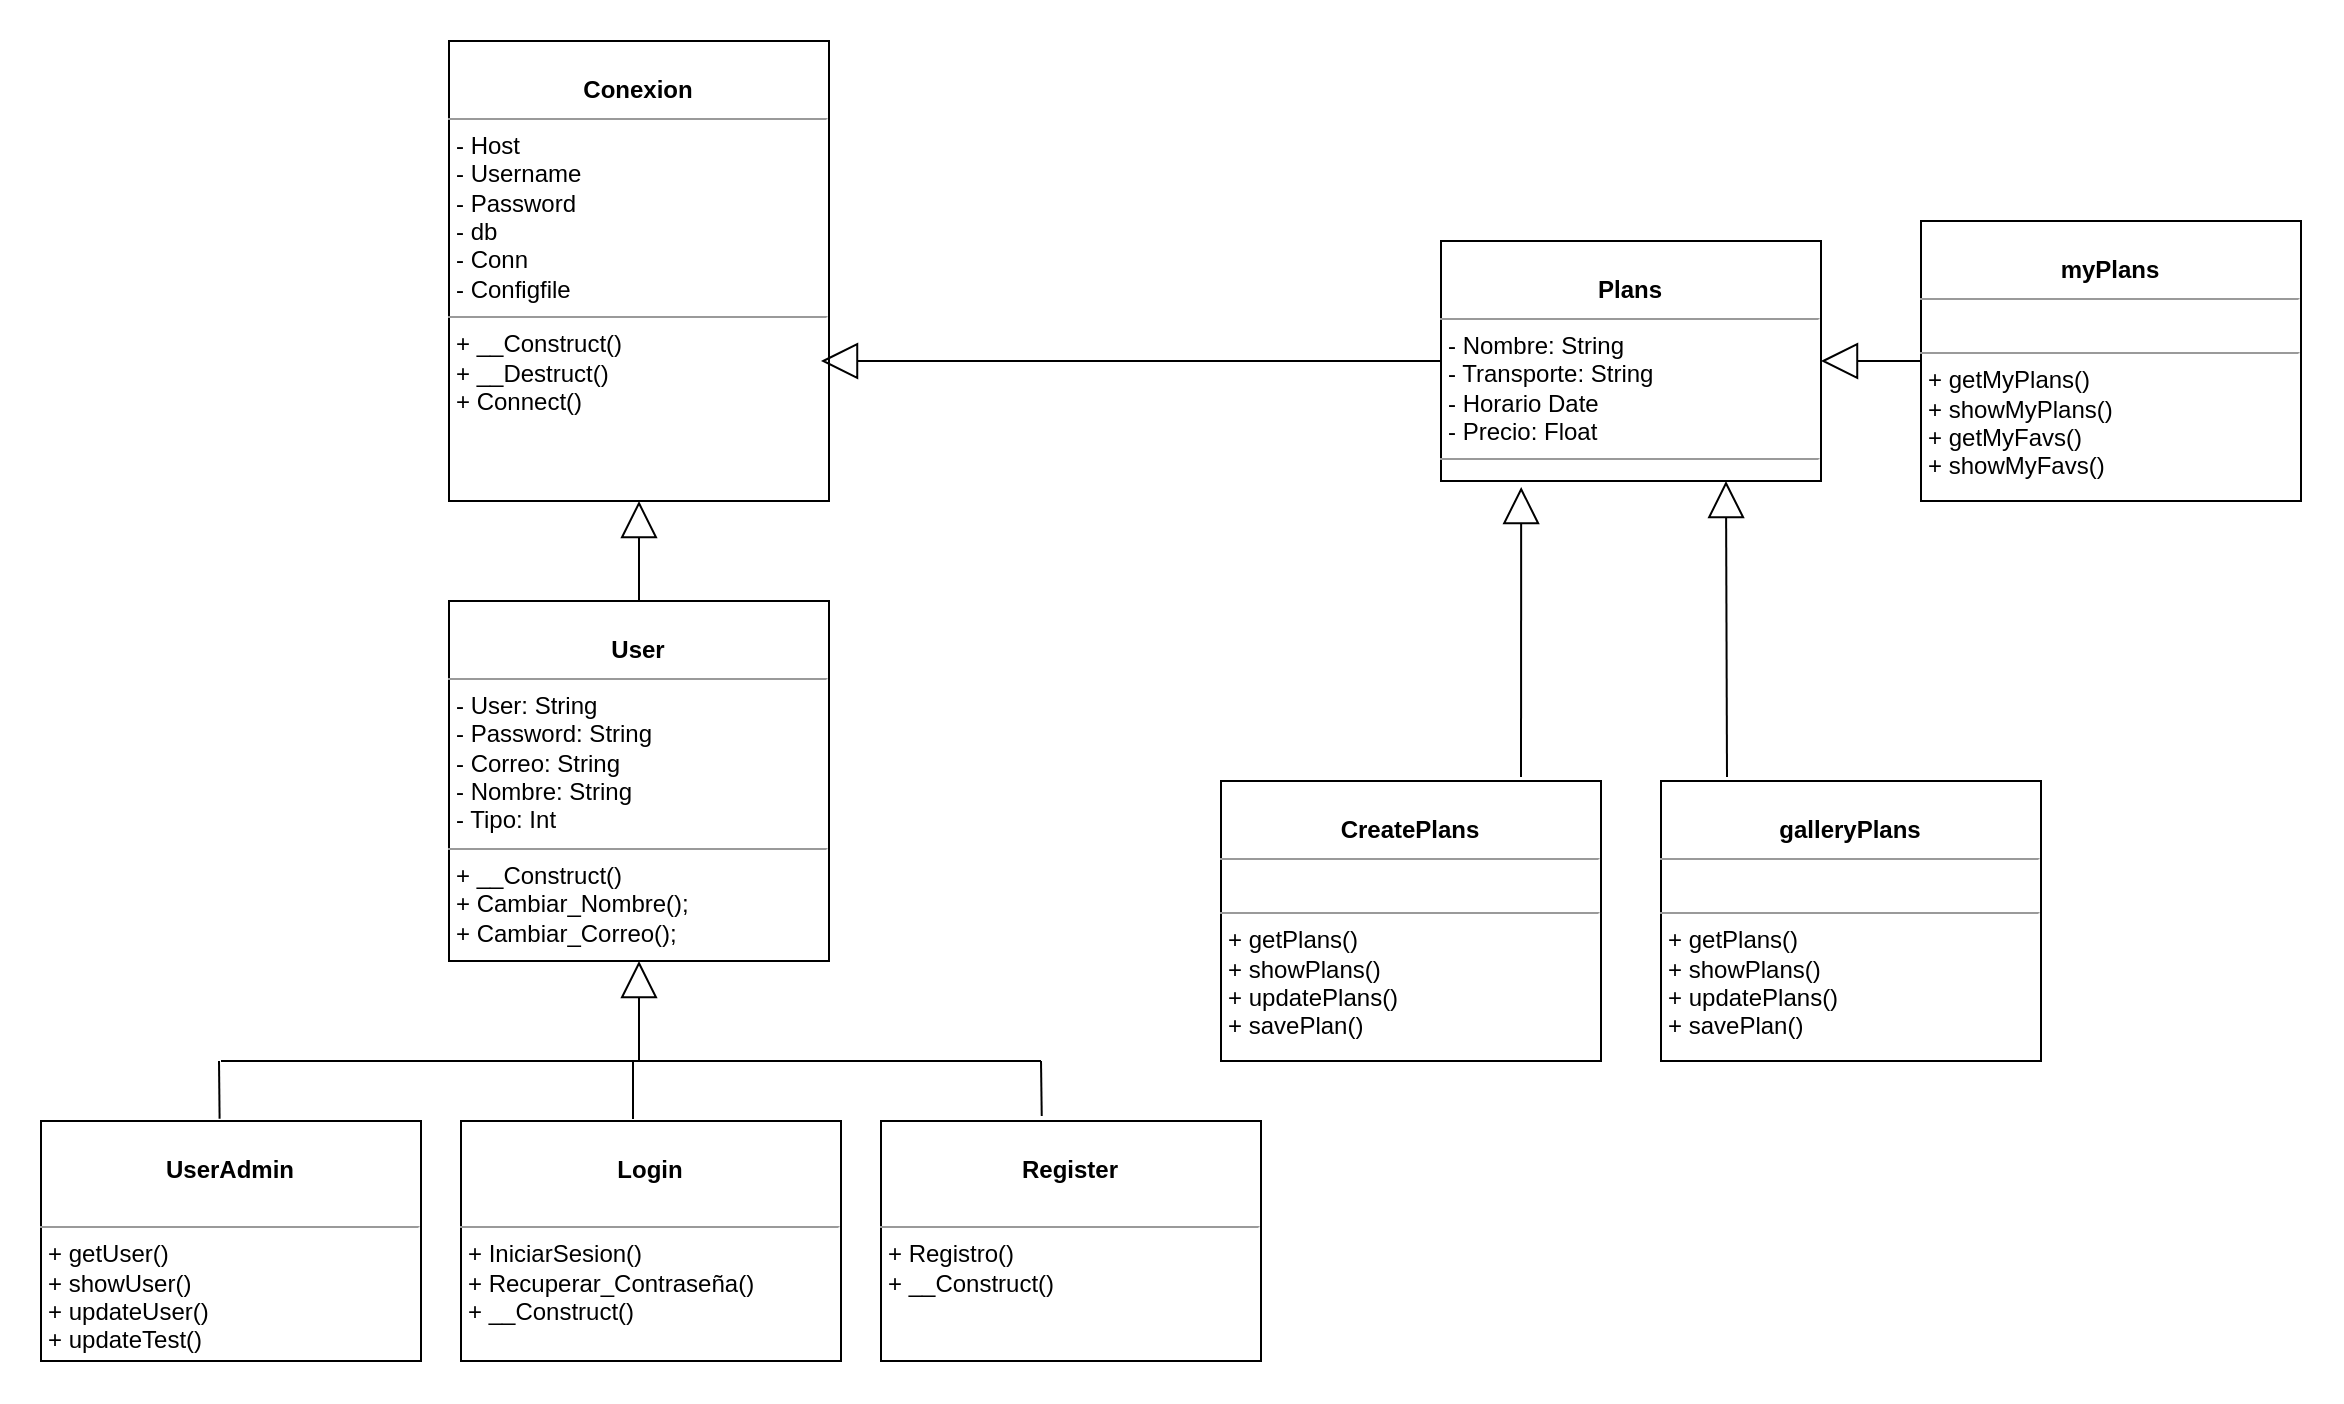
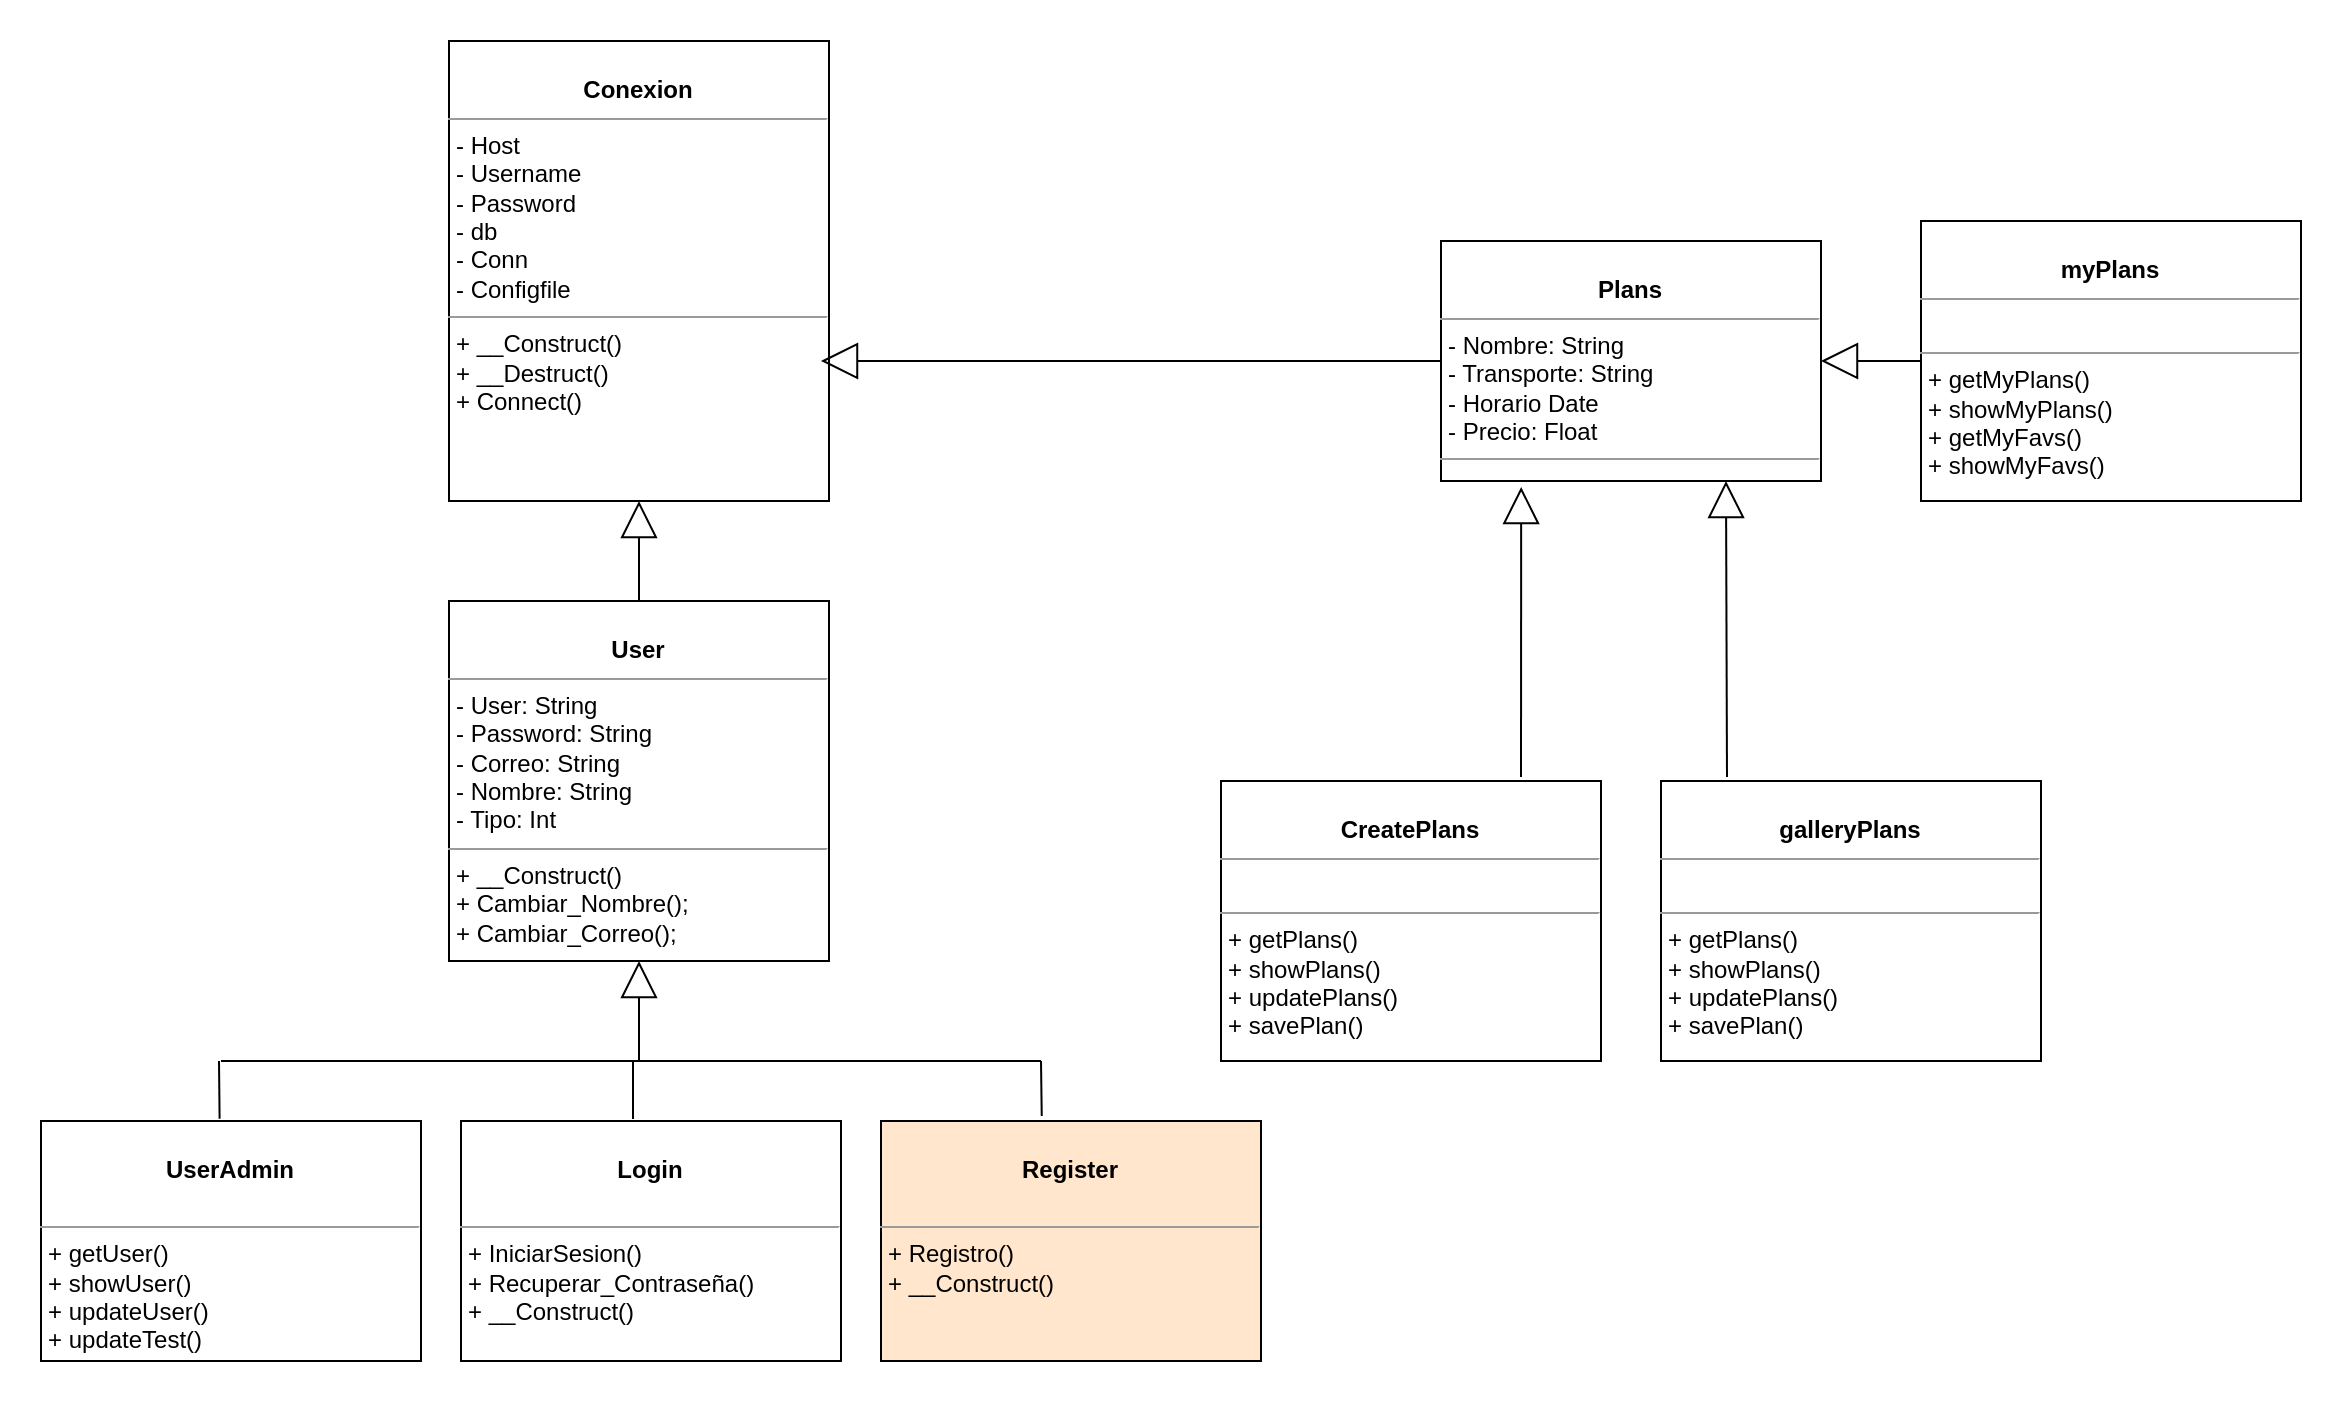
(1071, 1241) -> (1071, 1241)
